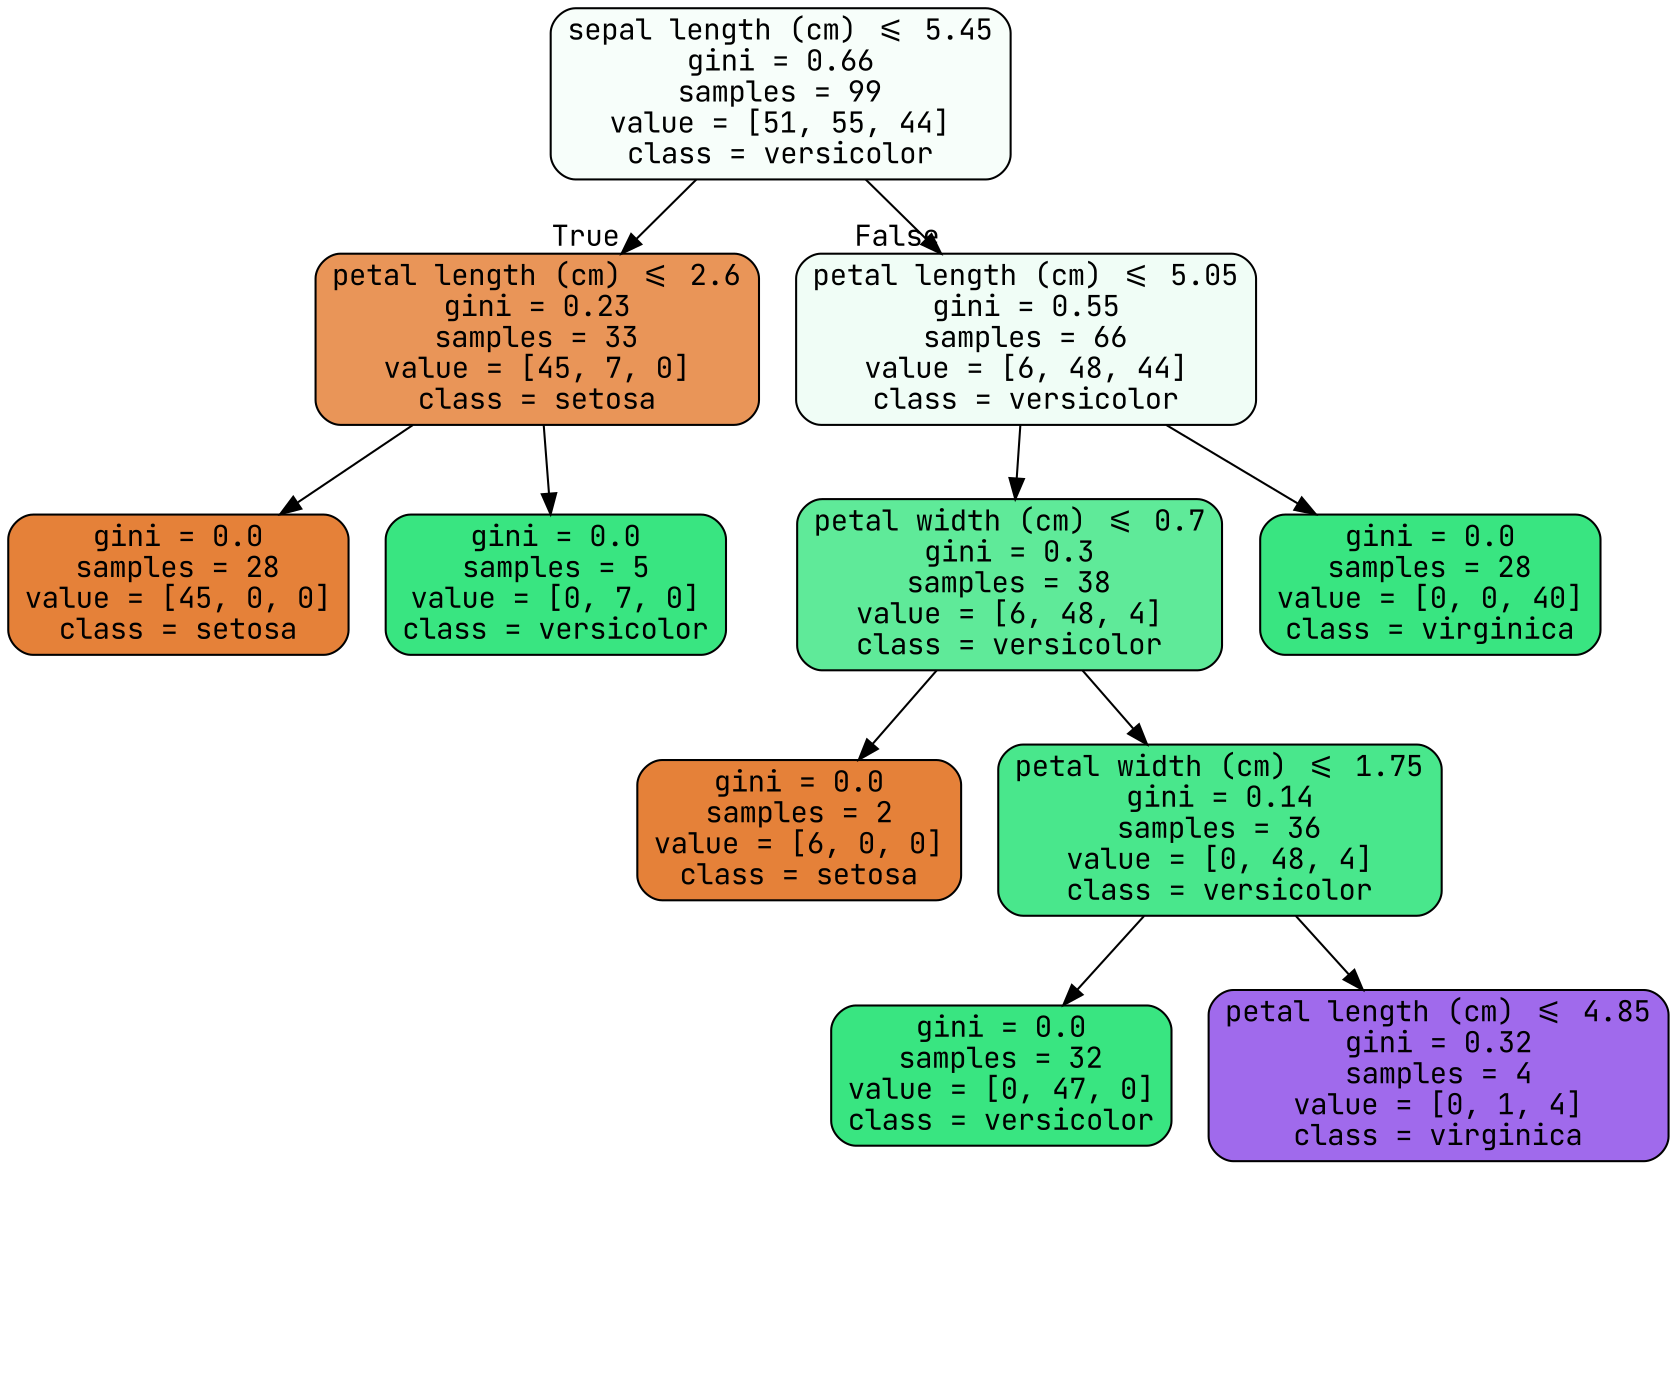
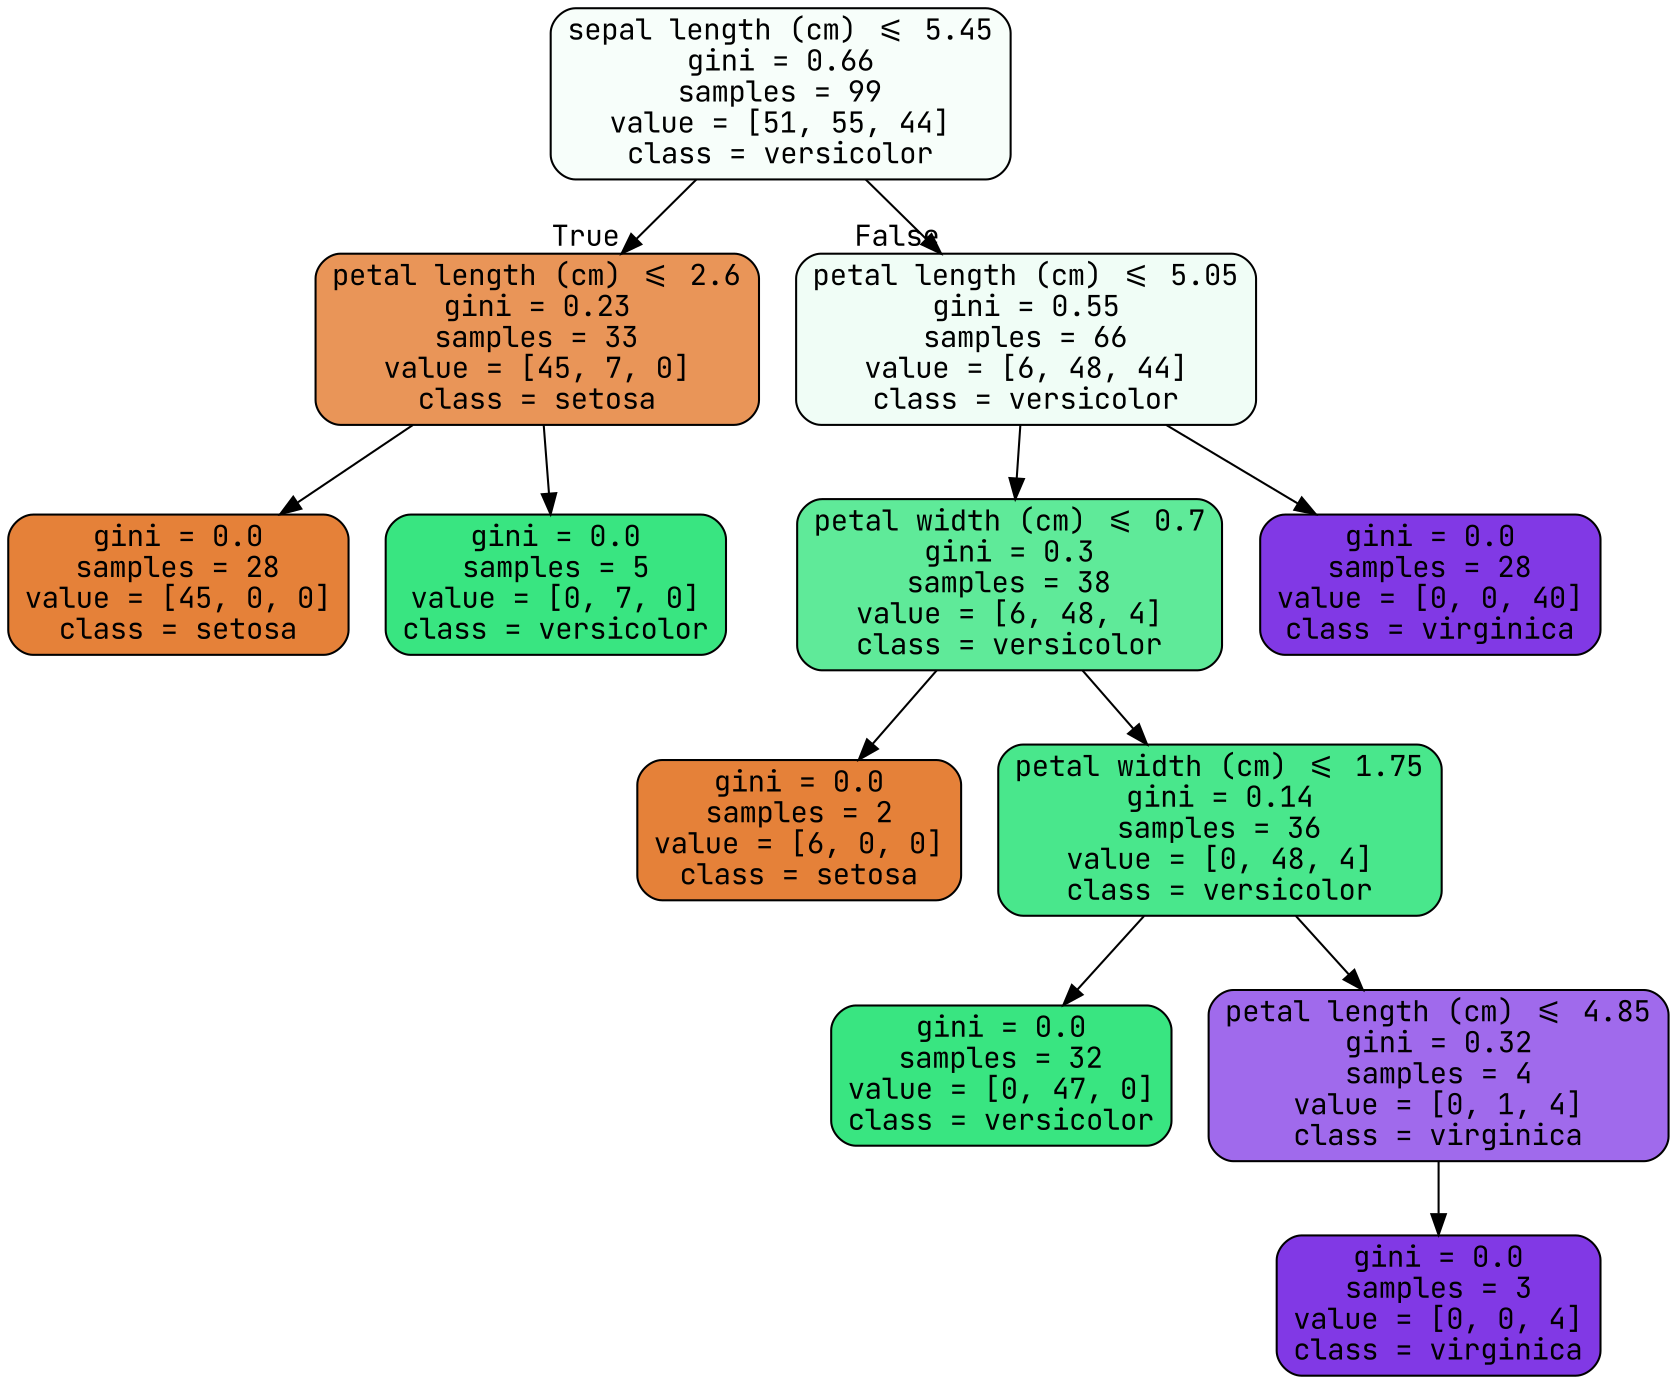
(1430, 585) -> (1430, 585)
none -> (1439, 1306)
